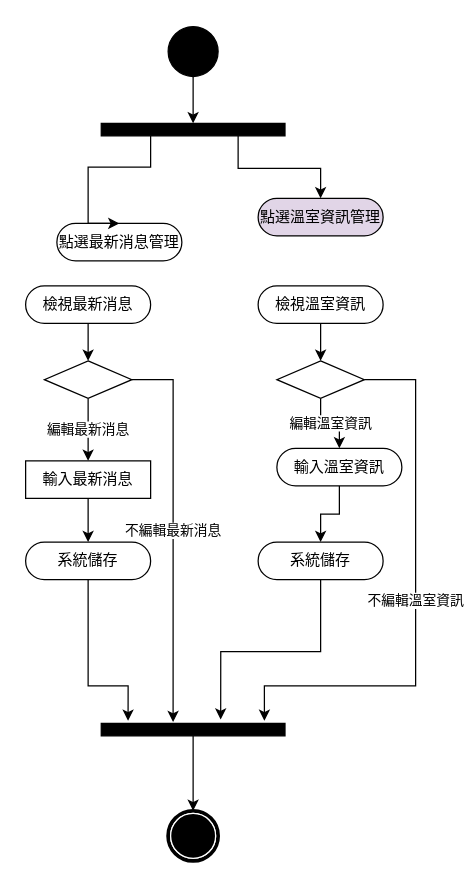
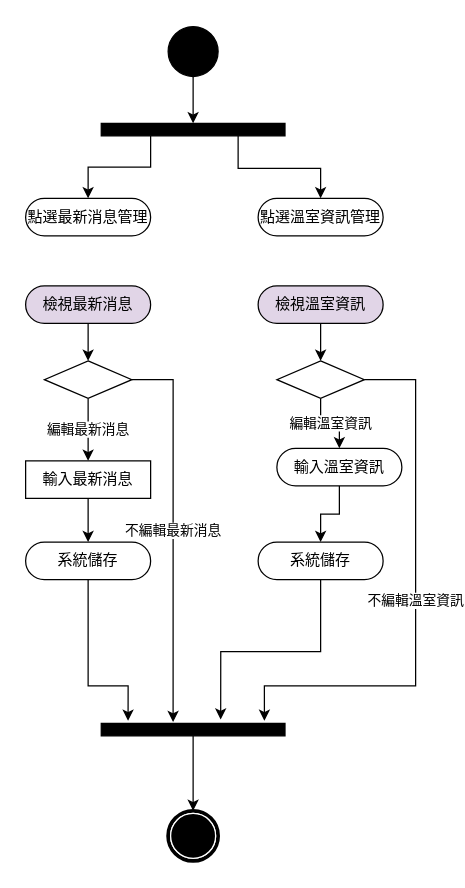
(321, 217) -> (321, 217)
(119, 242) -> (88, 217)
(88, 304) -> (88, 304)
(321, 304) -> (321, 304)
